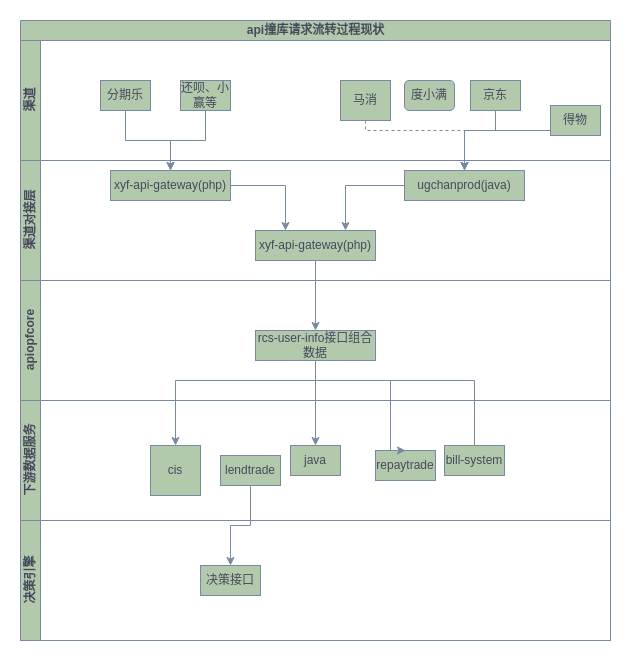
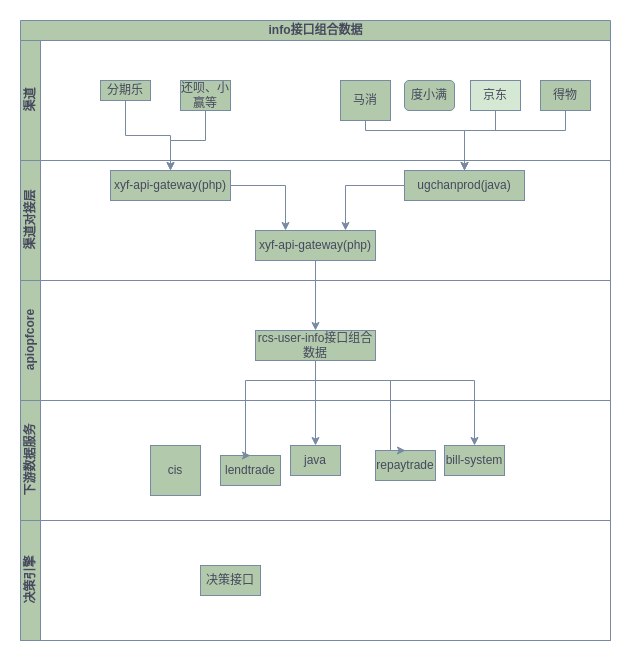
(316, 31) -> (316, 31)
(126, 96) -> (126, 91)
(496, 96) -> (496, 96)
(496, 111) -> (496, 111)
(576, 121) -> (566, 96)
(410, 131) -> (410, 131)
(181, 381) -> none
none -> (246, 419)
(475, 440) -> (475, 437)
(245, 526) -> none
